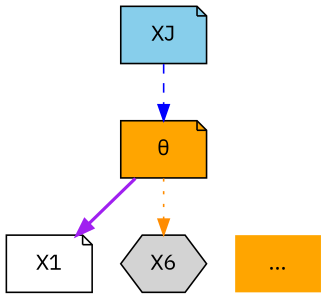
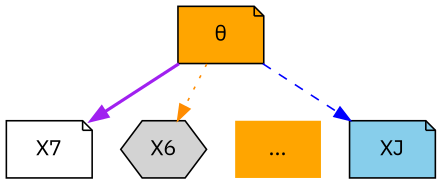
(164, 84) -> (300, 88)
(49, 264) -> (49, 149)
